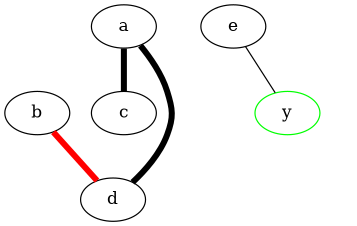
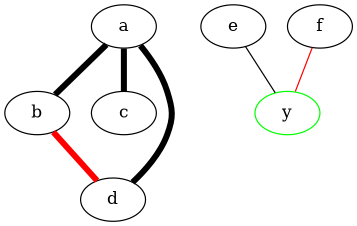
none -> (320, 26)
none -> (81, 70)
